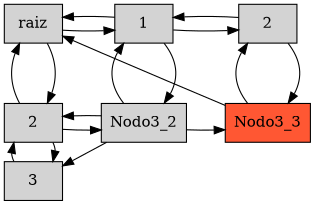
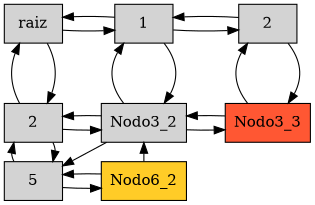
(149, 73) -> (211, 116)
(33, 181) -> (33, 181)
none -> (144, 181)
